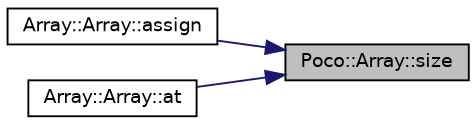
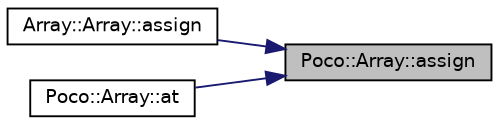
(377, 62) -> (388, 62)
(112, 98) -> (112, 98)
